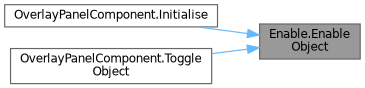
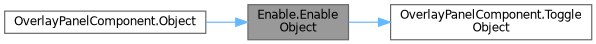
(111, 16) -> (105, 22)
(230, 51) -> (364, 22)
